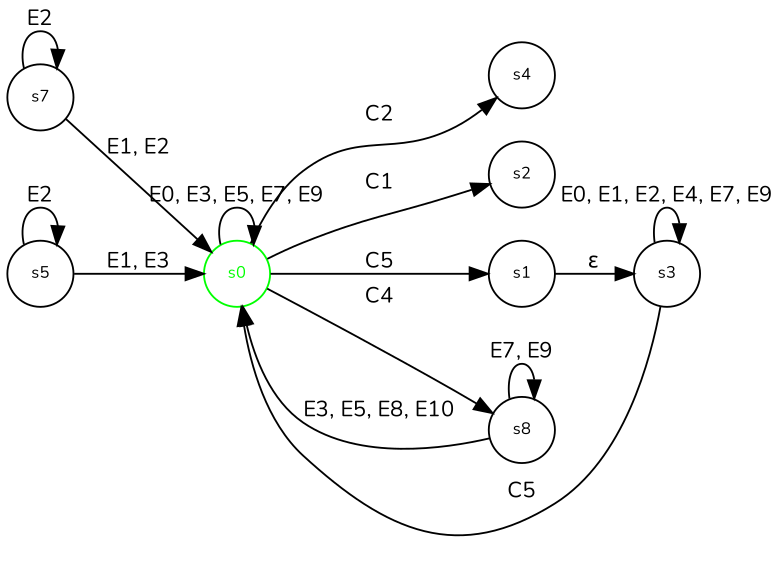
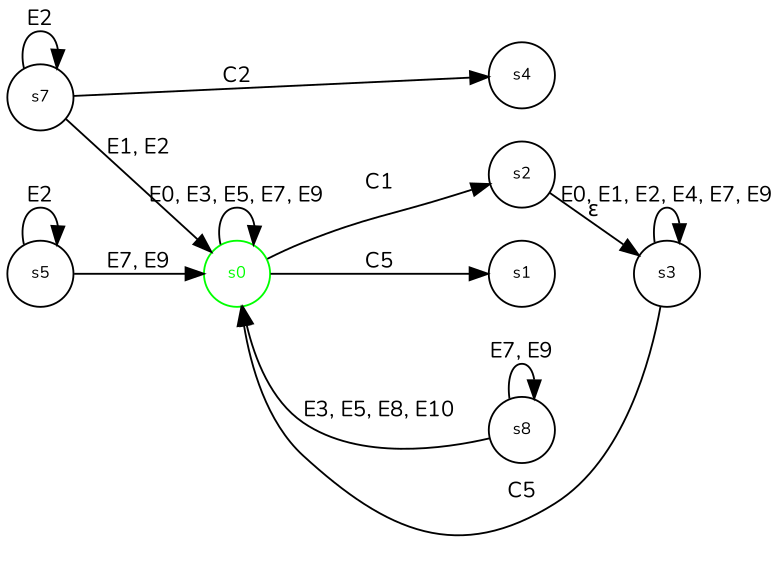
(349, 149) -> (272, 87)
(139, 262) -> (139, 262)
(585, 274) -> (587, 219)
(373, 345) -> none
